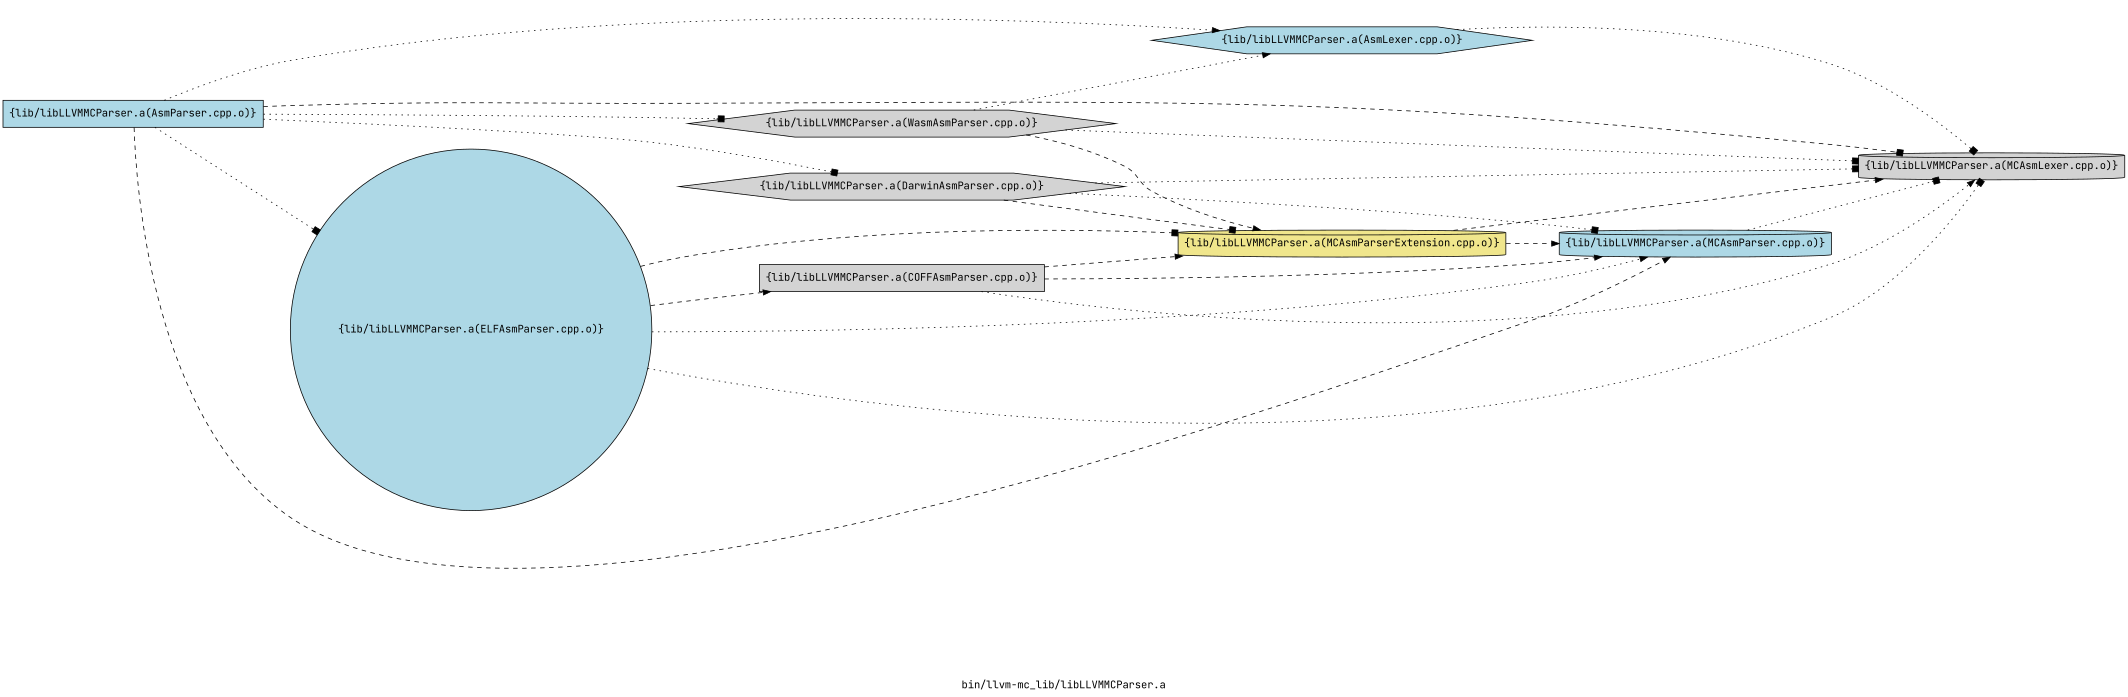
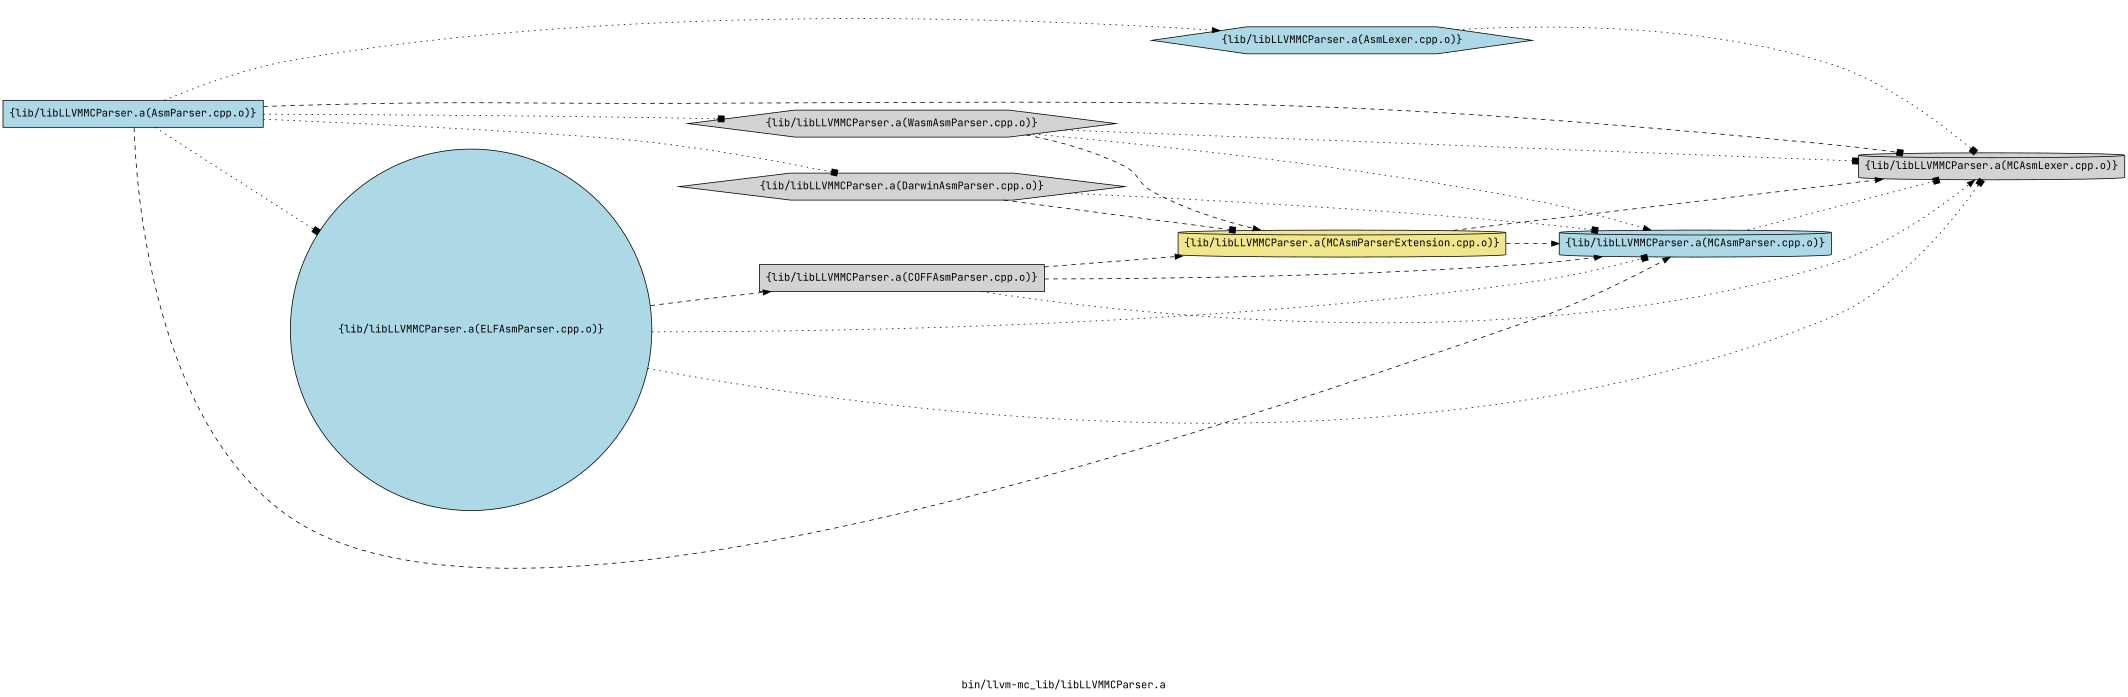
(1118, 83) -> (1340, 169)
(1473, 176) -> none
(904, 234) -> none
(1148, 318) -> (1148, 318)
